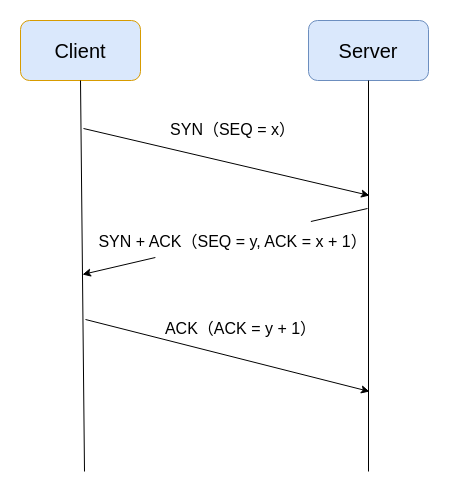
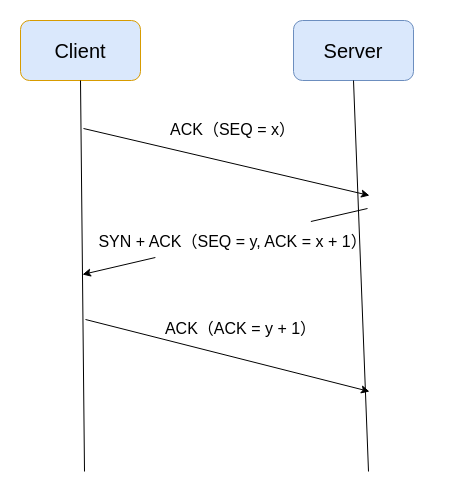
(369, 51) -> (354, 51)
(233, 128) -> (233, 128)
